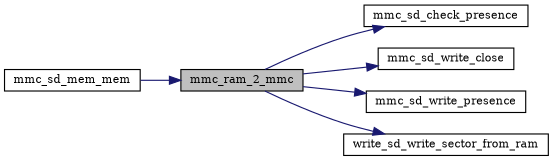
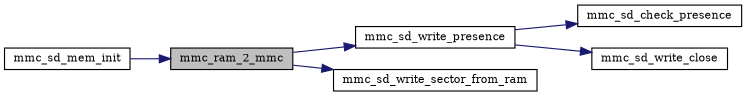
(318, 46) -> (540, 27)
(335, 70) -> (548, 48)
(72, 80) -> (67, 59)
(446, 145) -> (435, 80)
